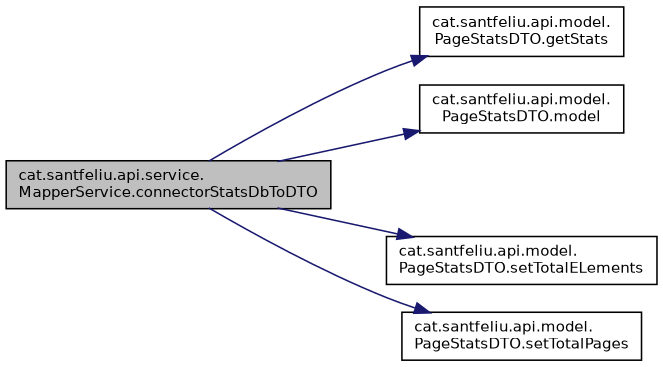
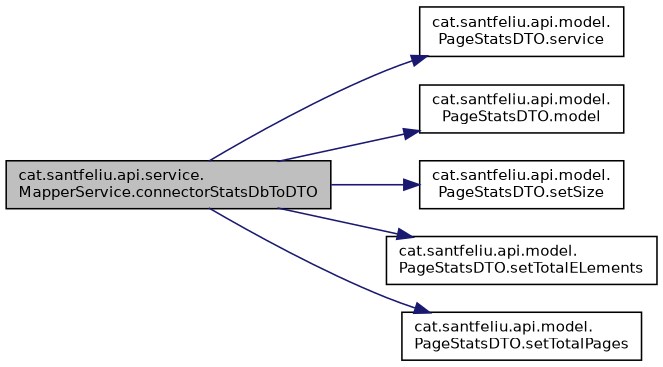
(522, 32) -> (522, 32)
none -> (522, 185)
